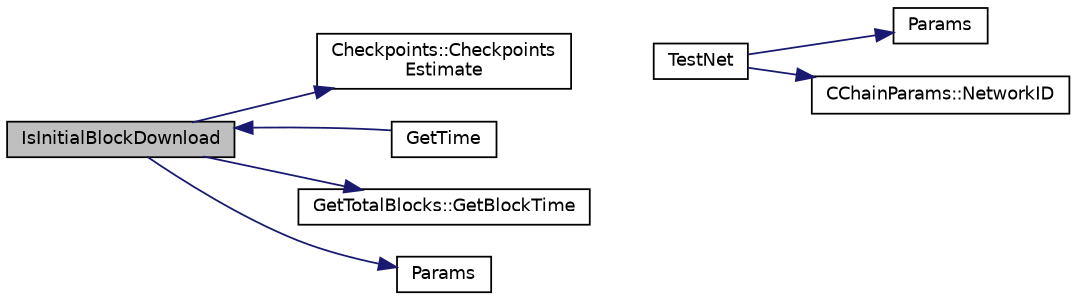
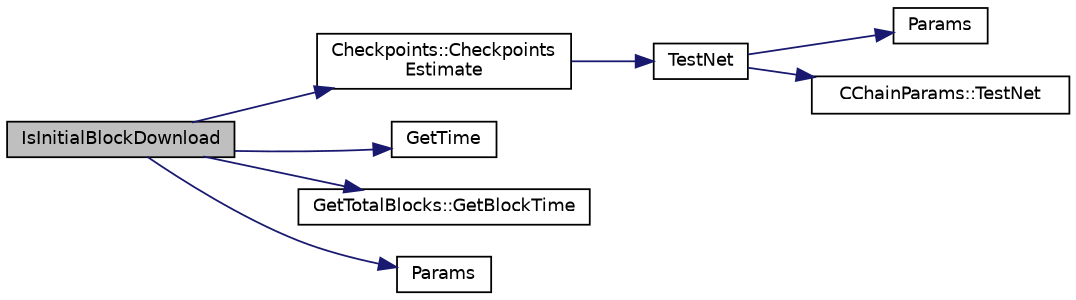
none -> (604, 61)
(941, 95) -> (941, 95)
(322, 128) -> (304, 151)
